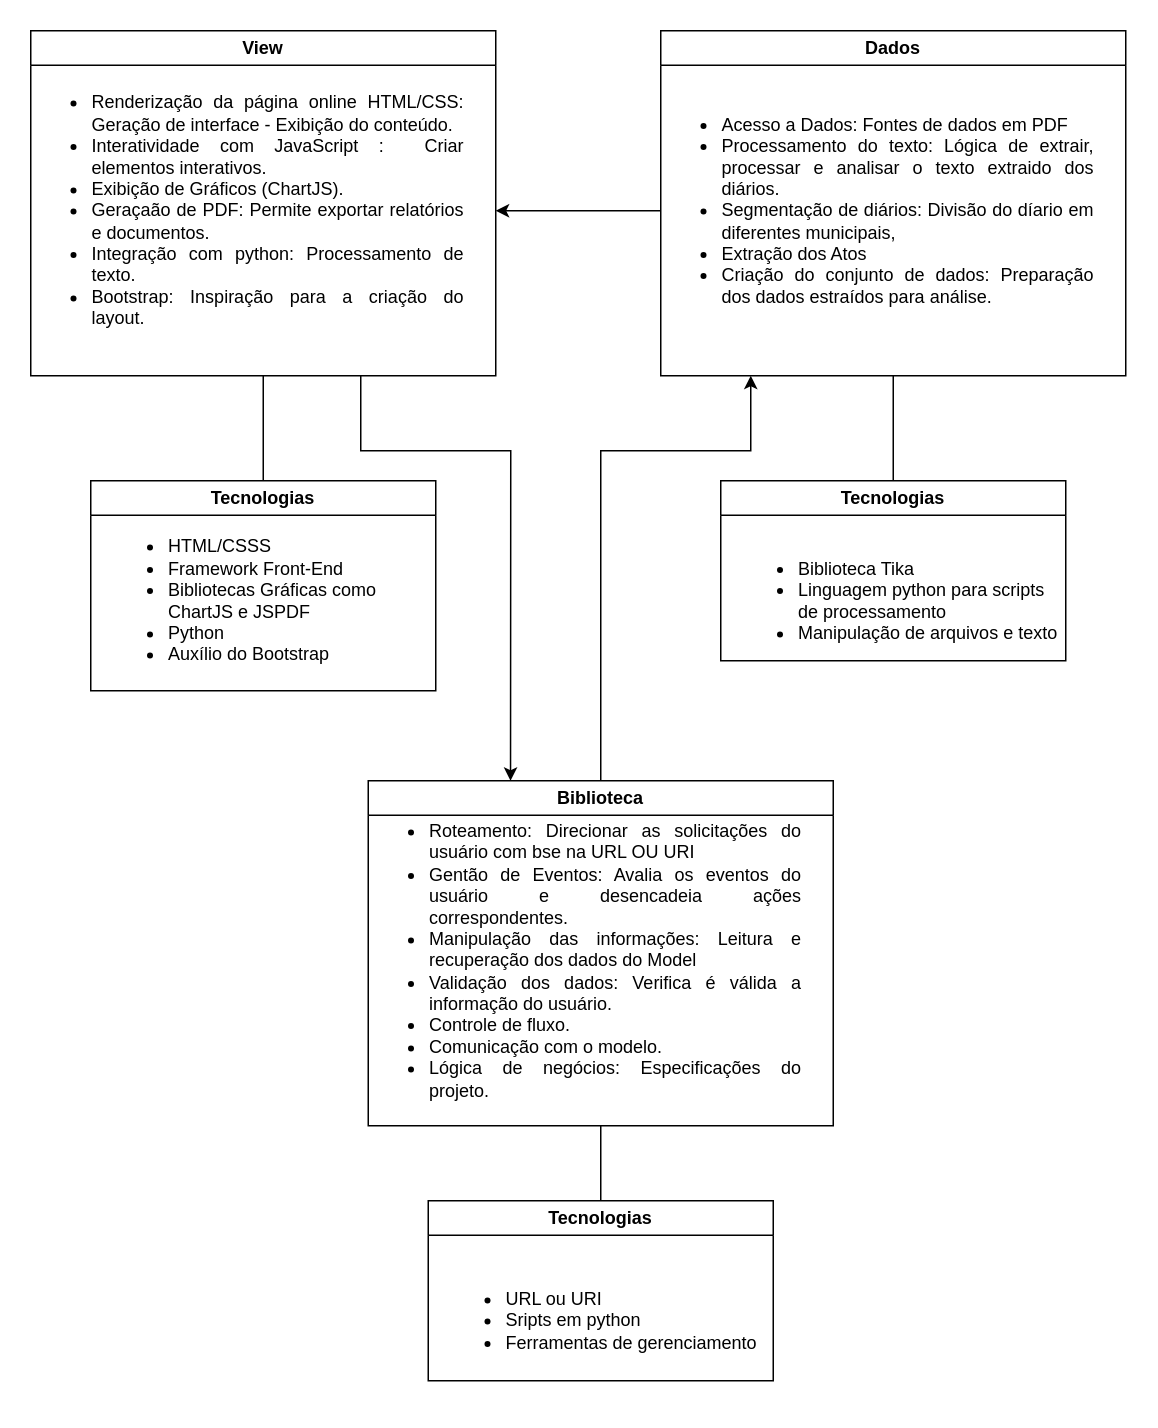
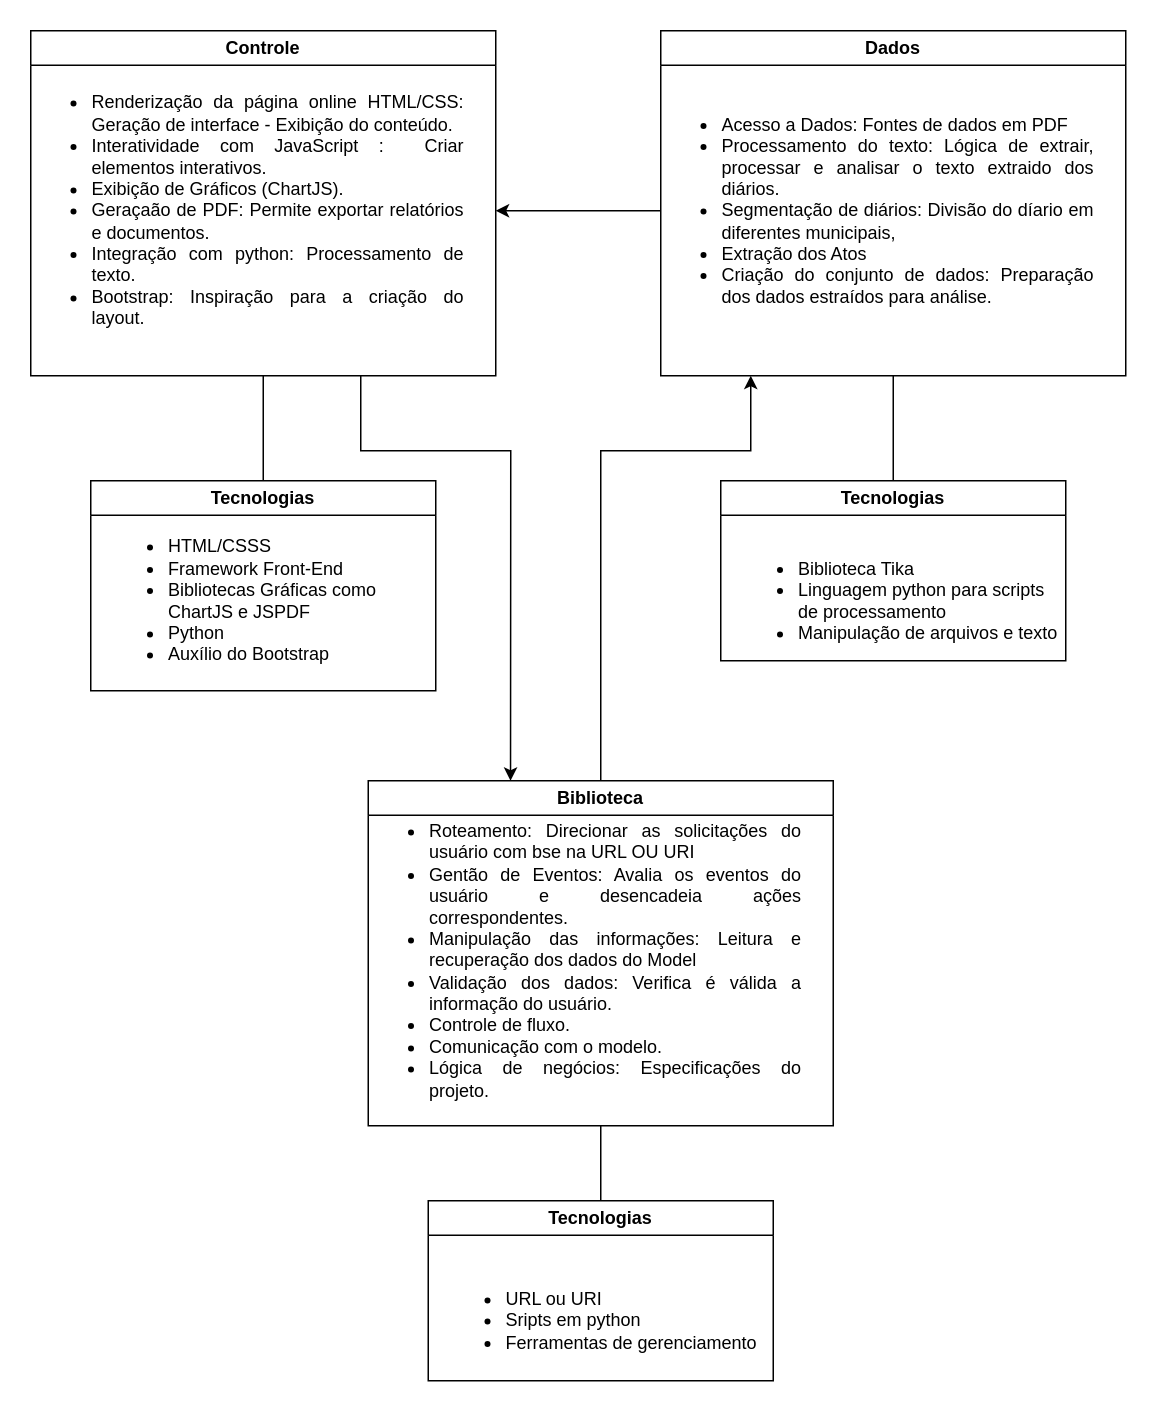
(263, 49) -> (263, 49)
